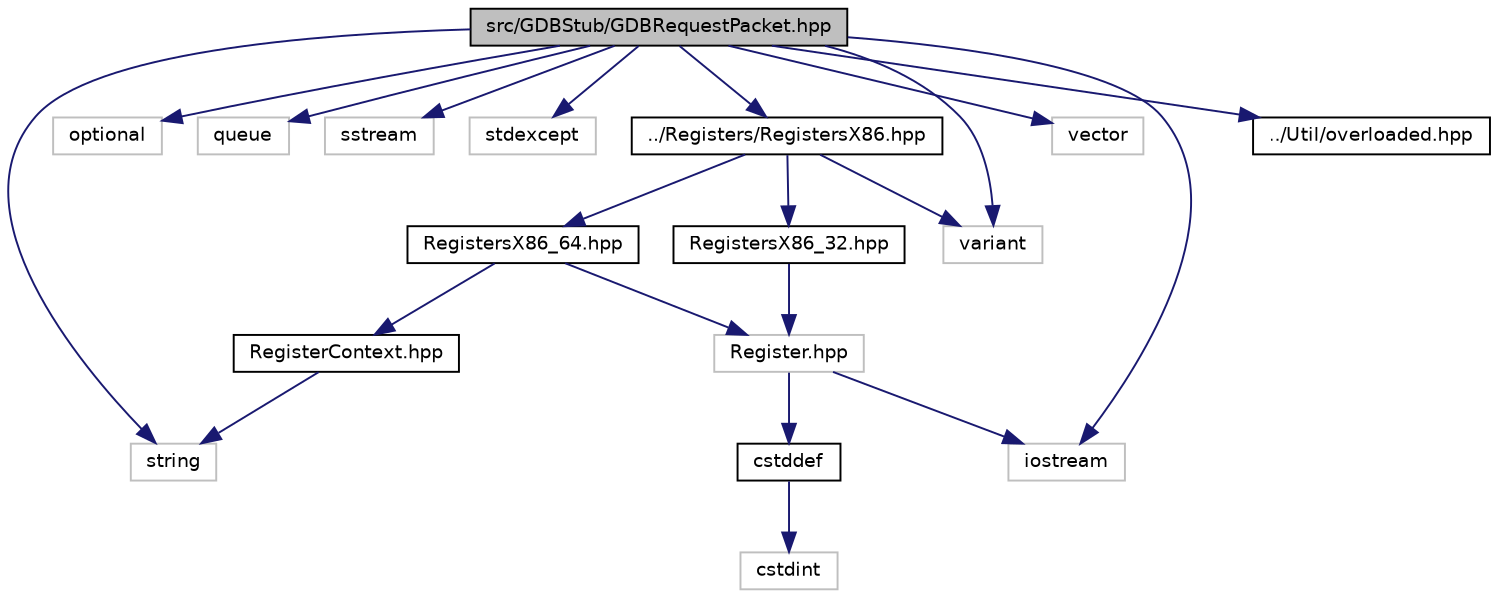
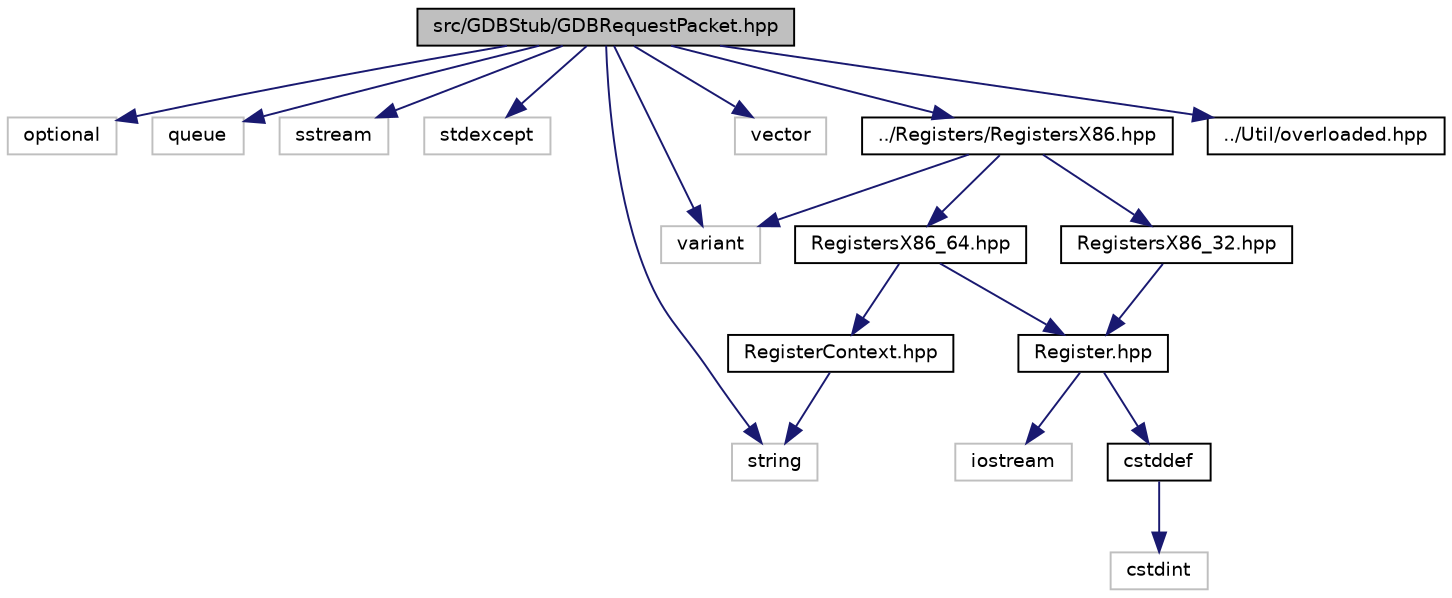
(1165, 122) -> none
(789, 353) -> (1093, 353)
